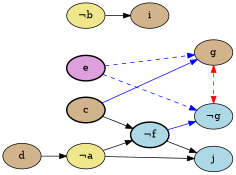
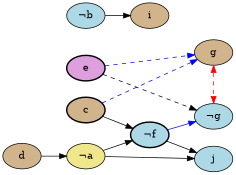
(86, 16) -> (86, 16)
(146, 83) -> (146, 83)
(146, 91) -> (146, 91)
